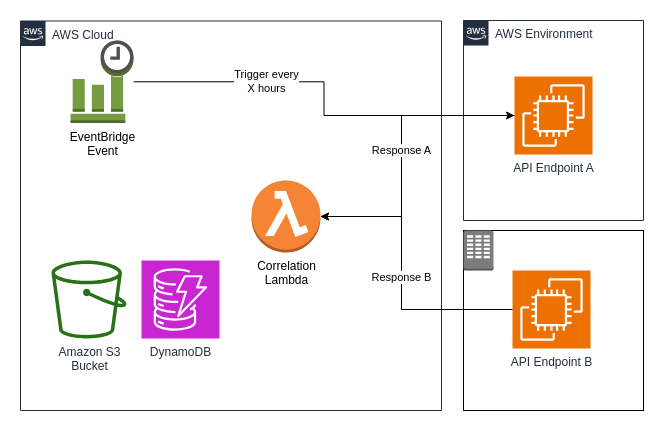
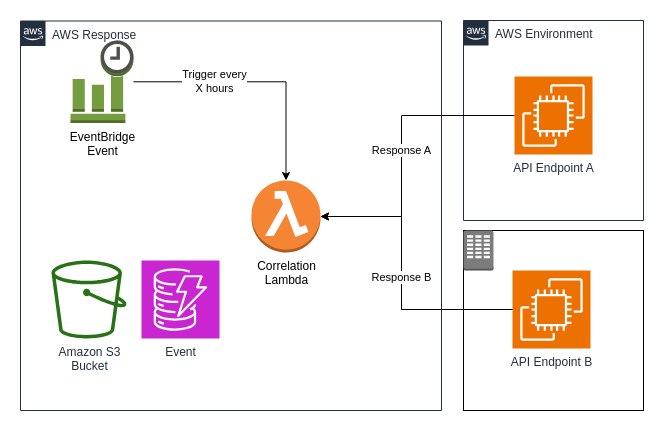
(80, 36) -> (91, 36)
(331, 116) -> (286, 107)
(181, 353) -> (181, 353)
